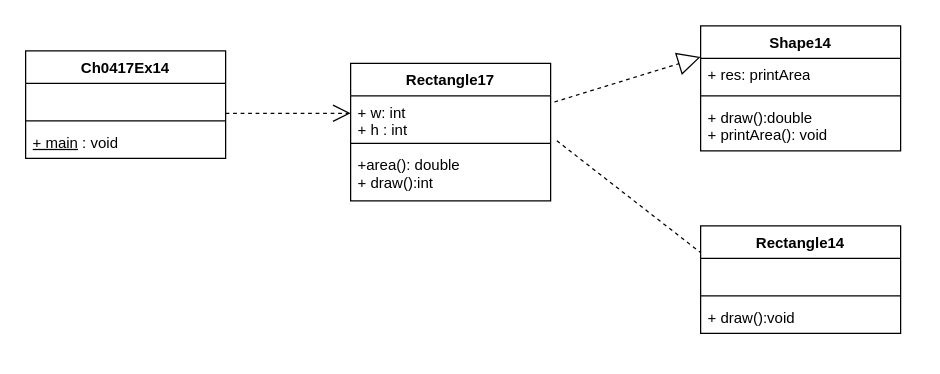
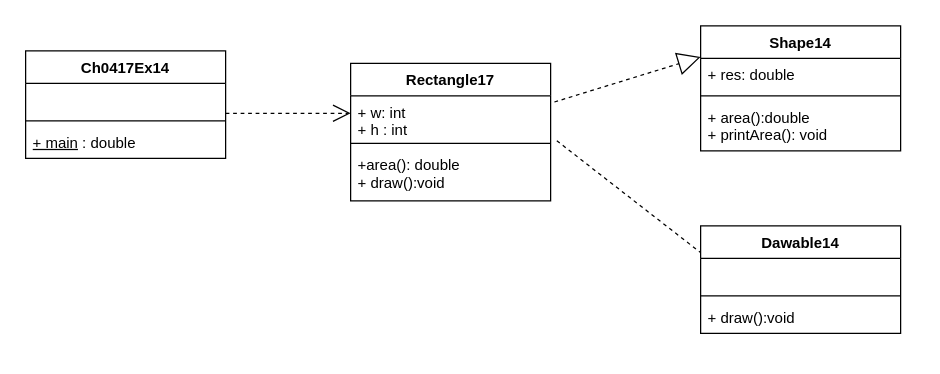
(768, 76) -> (755, 76)
(778, 127) -> (778, 127)
(76, 143) -> (84, 143)
(415, 175) -> (415, 175)
(801, 243) -> (801, 243)
